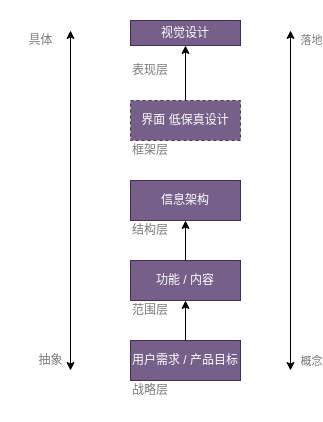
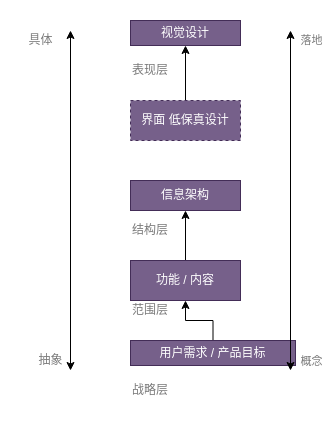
(156, 151) -> none
(186, 201) -> (186, 196)
(186, 361) -> (213, 353)
